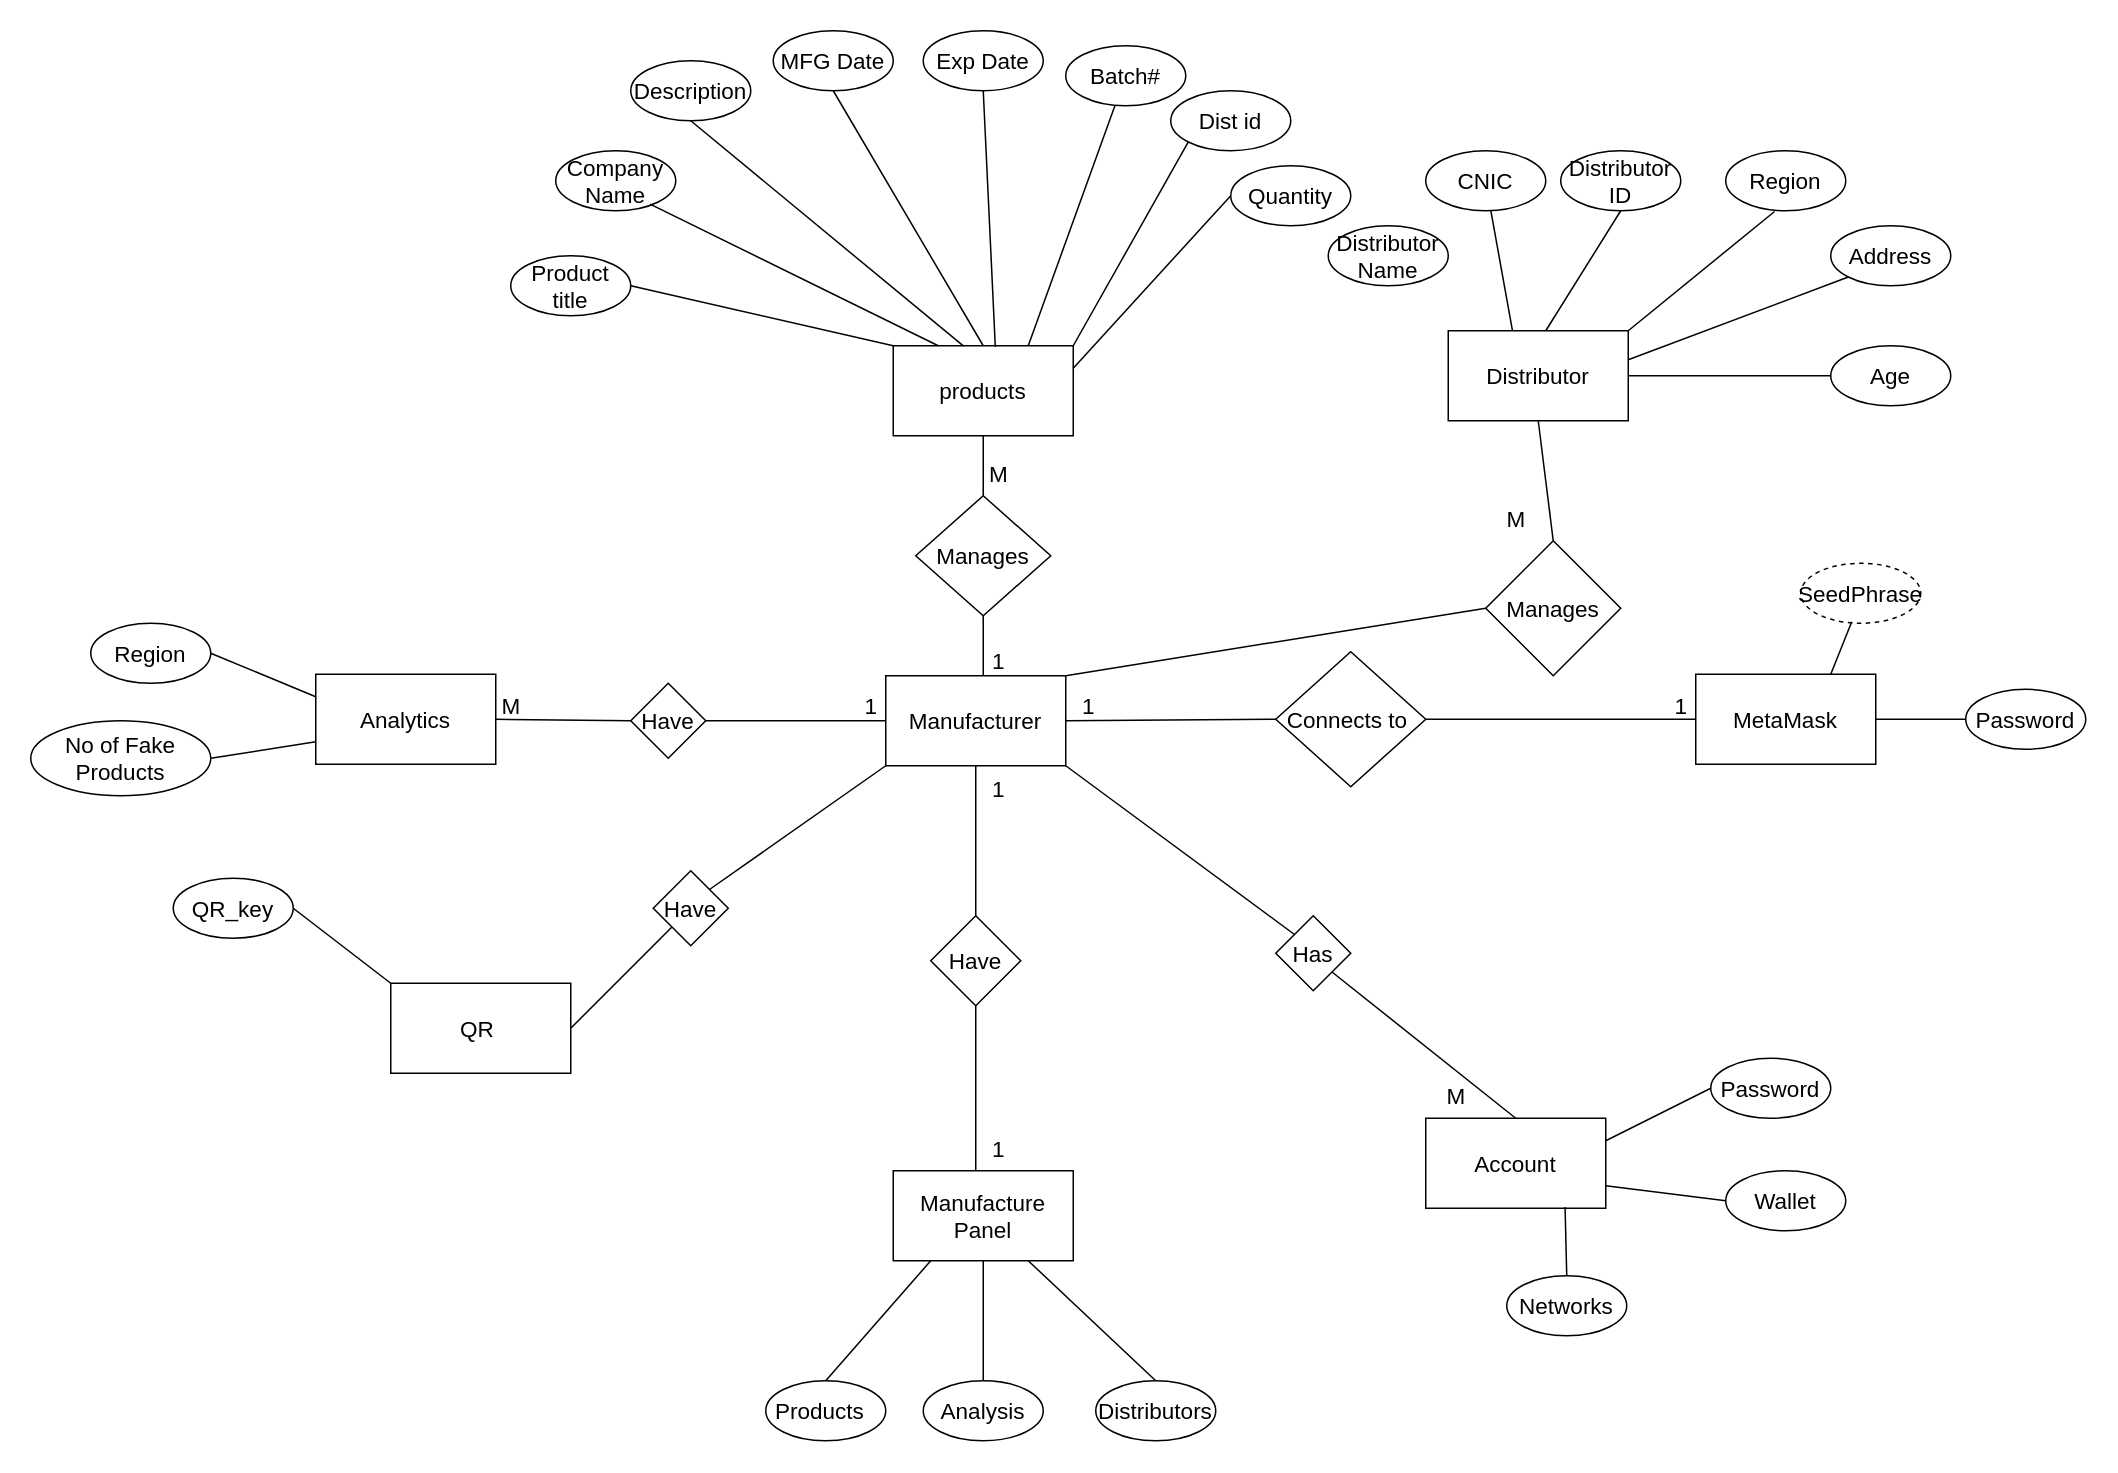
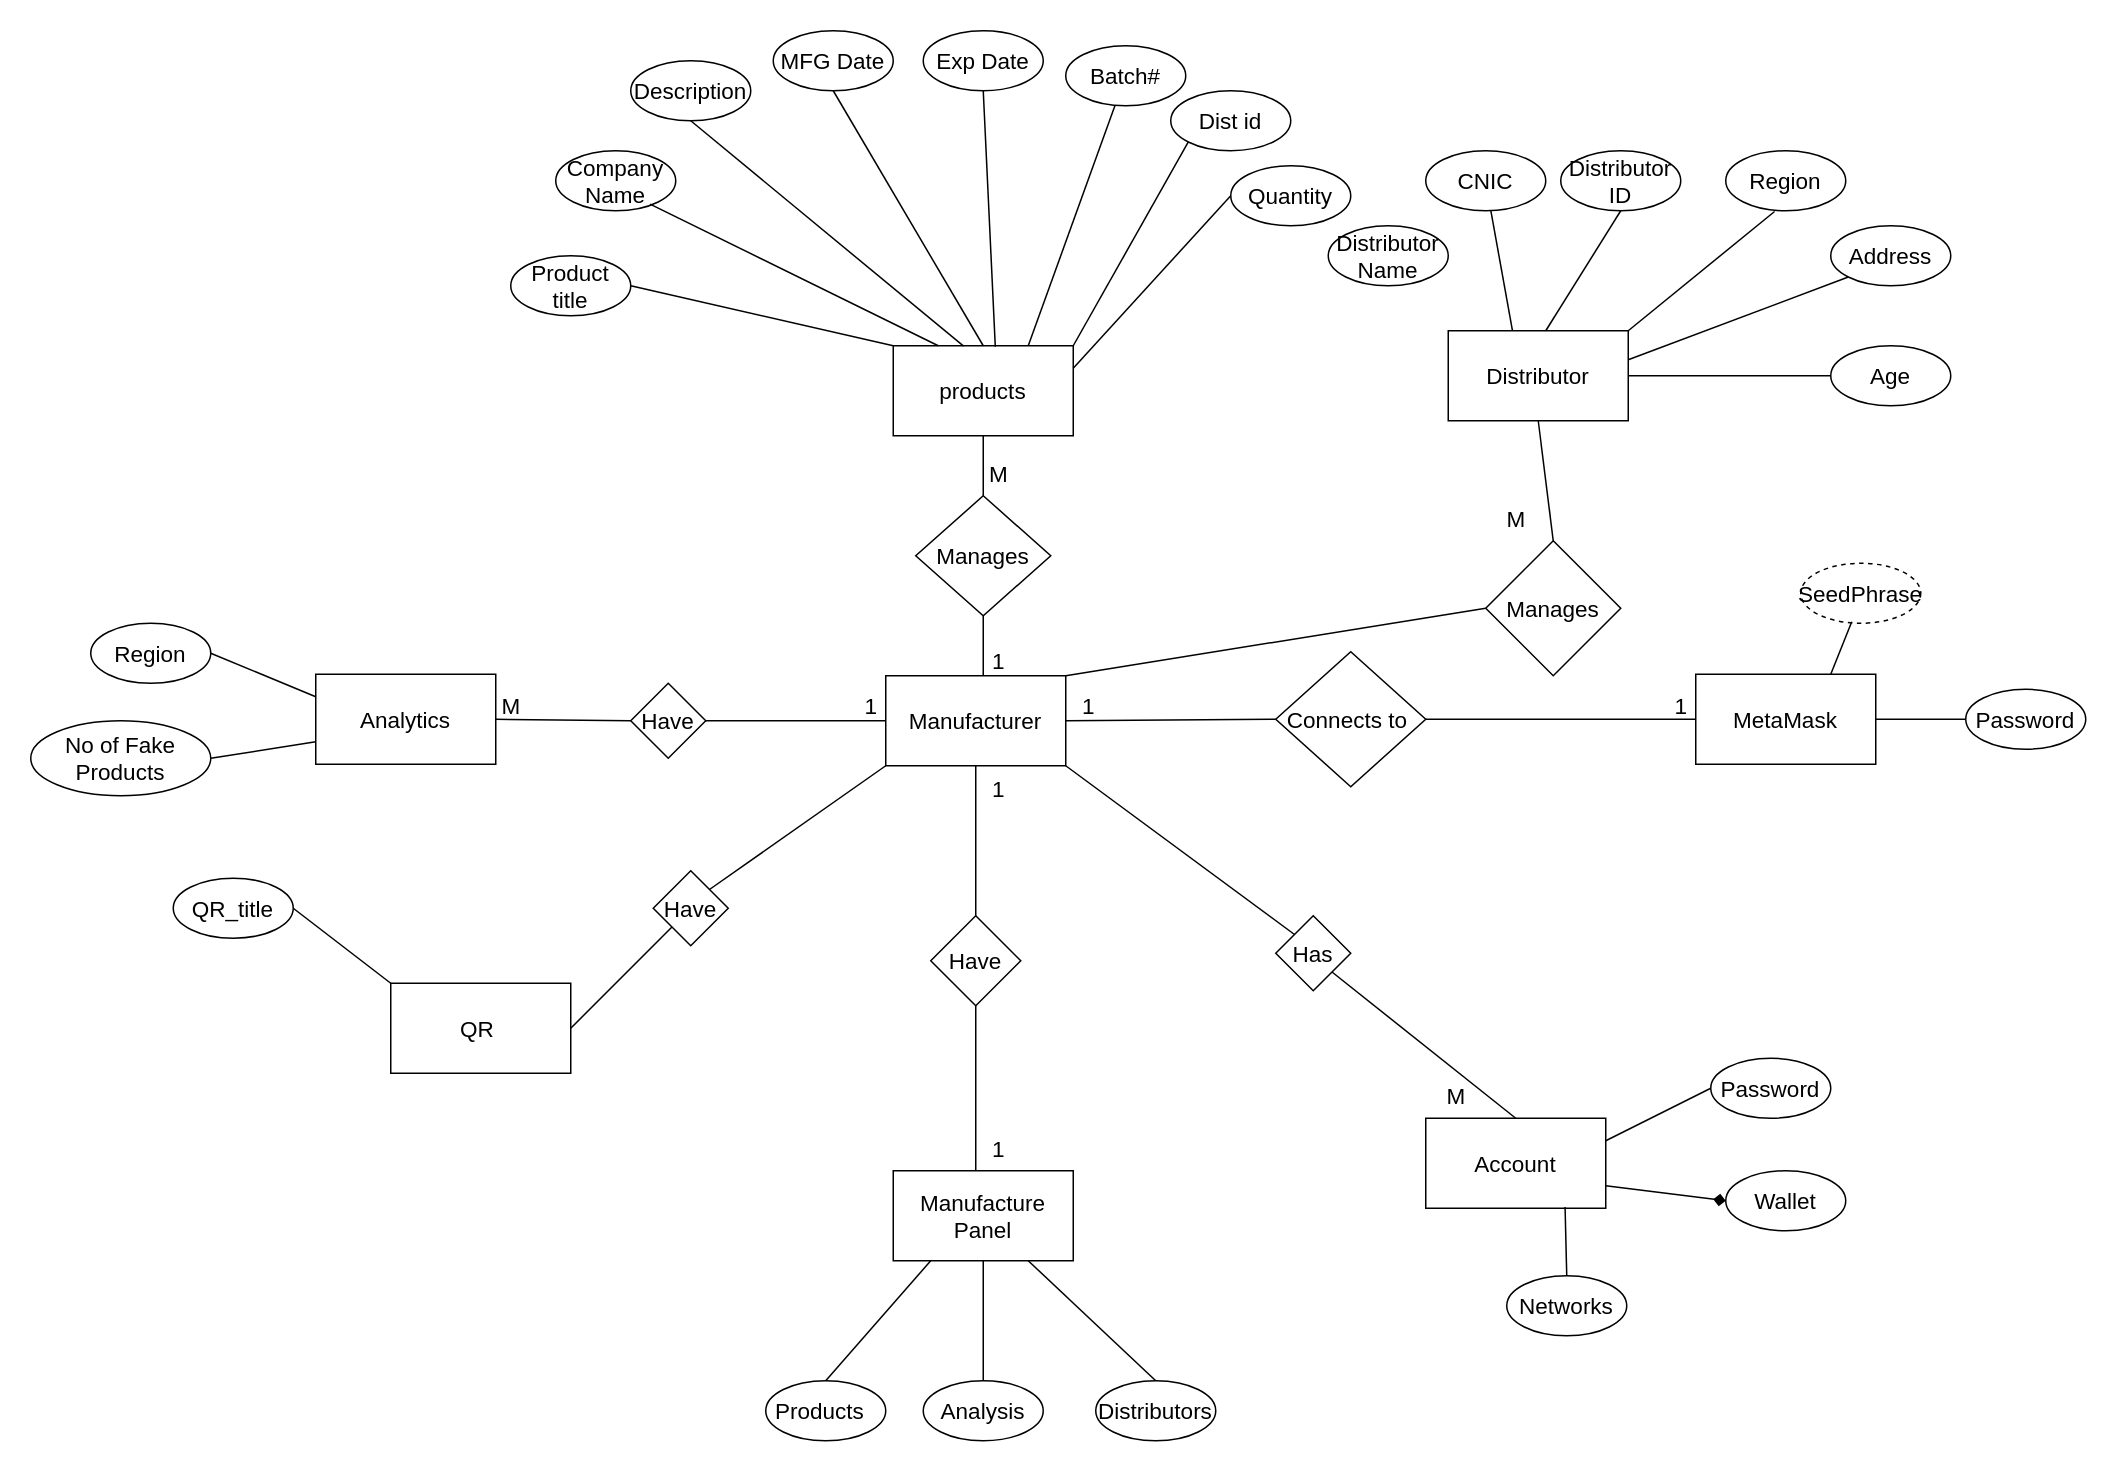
(233, 908) -> (233, 908)
(1719, 1200) -> (1713, 1199)
